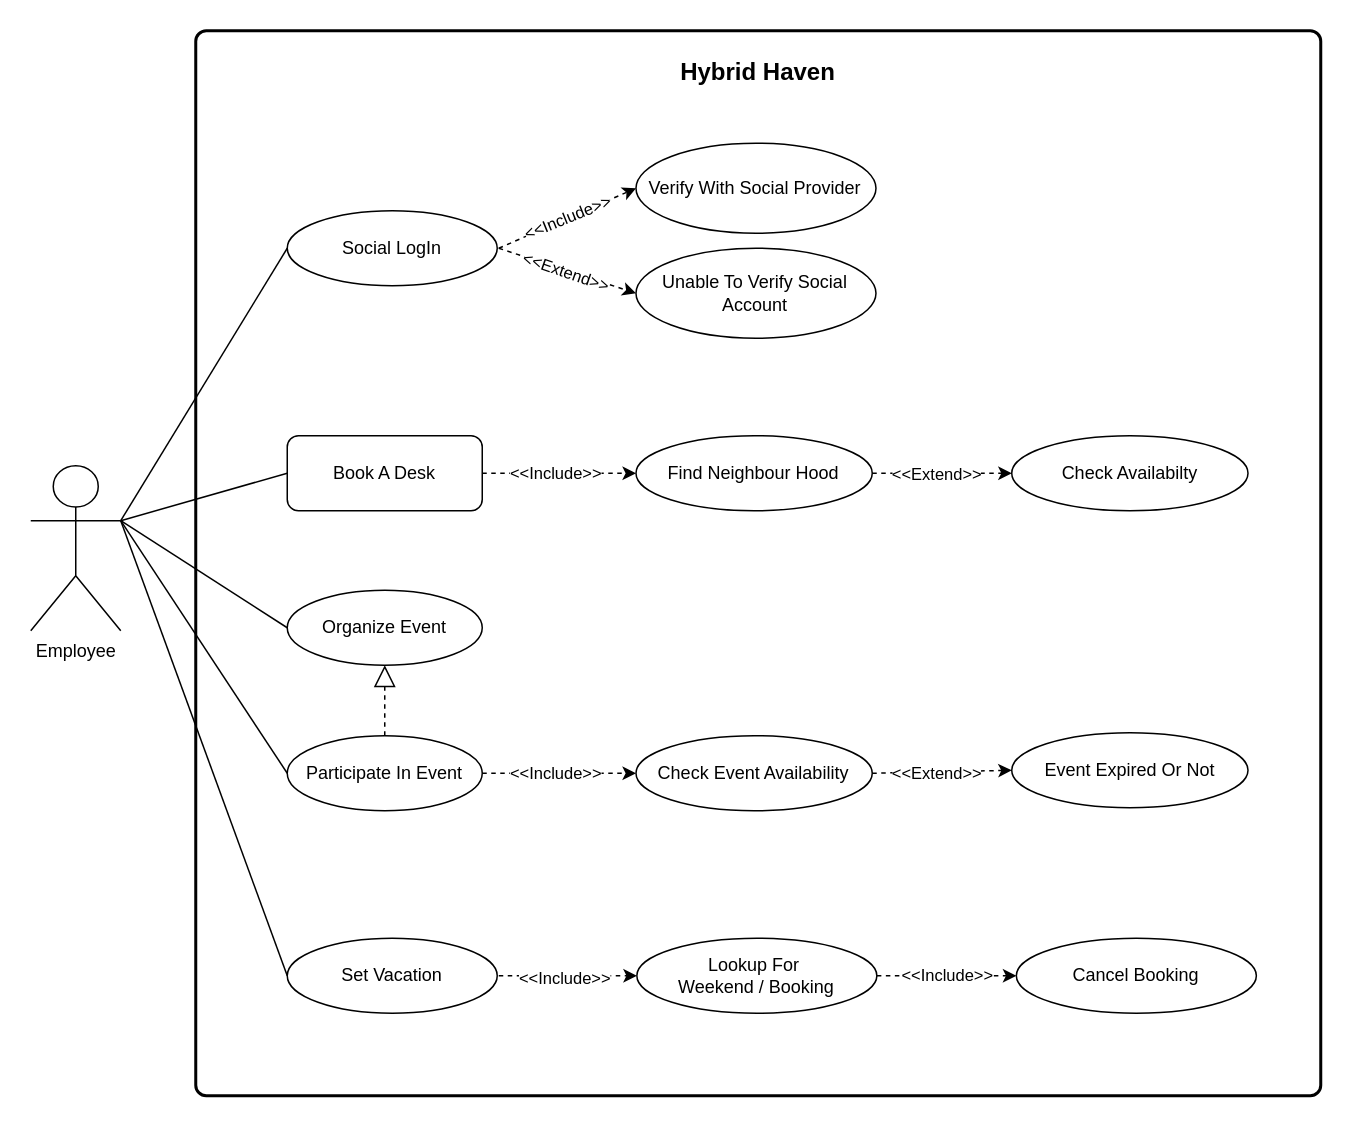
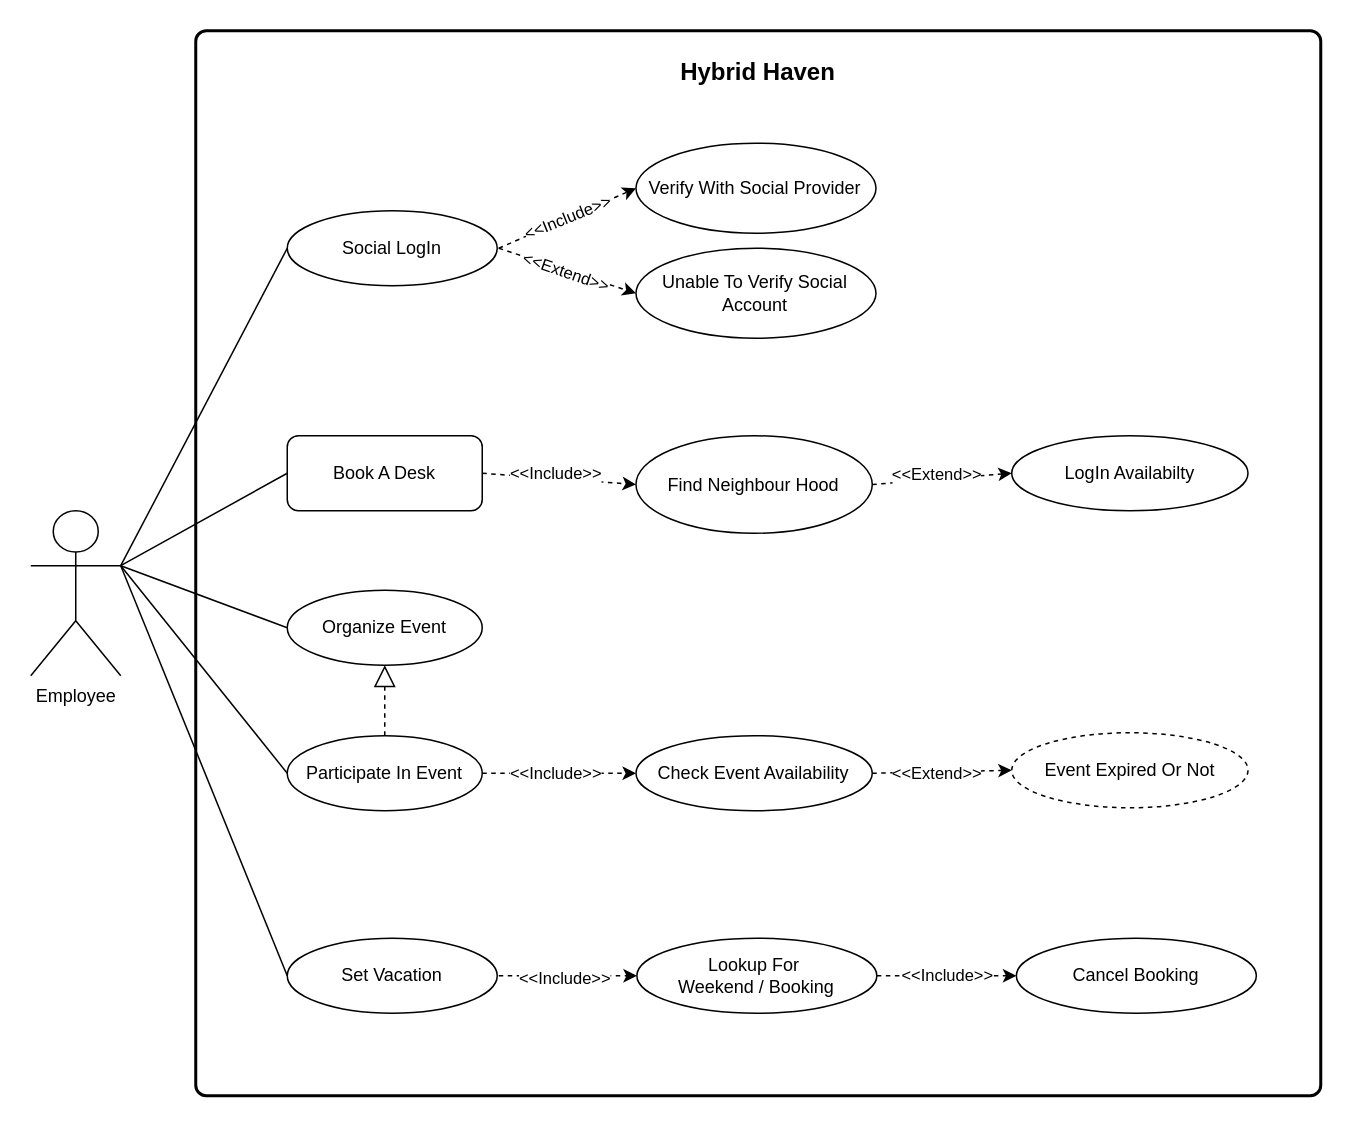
(754, 473) -> (754, 485)
(1130, 473) -> (1130, 473)
(76, 548) -> (76, 593)
(1130, 770) -> (1130, 770)
